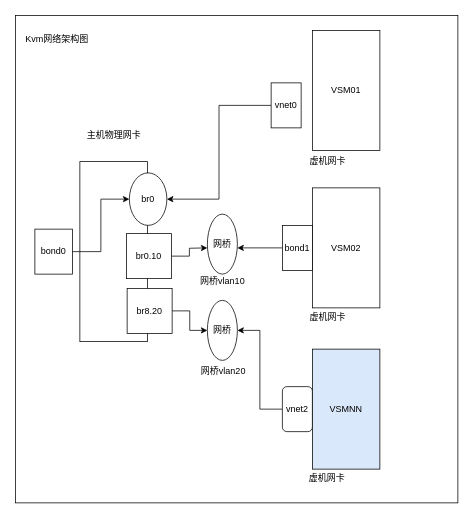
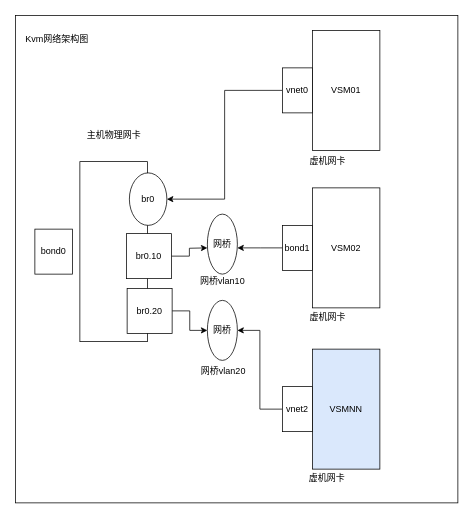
(286, 105) -> (297, 90)
(88, 252) -> none
(150, 311) -> (150, 311)
(297, 409) -> (297, 409)
